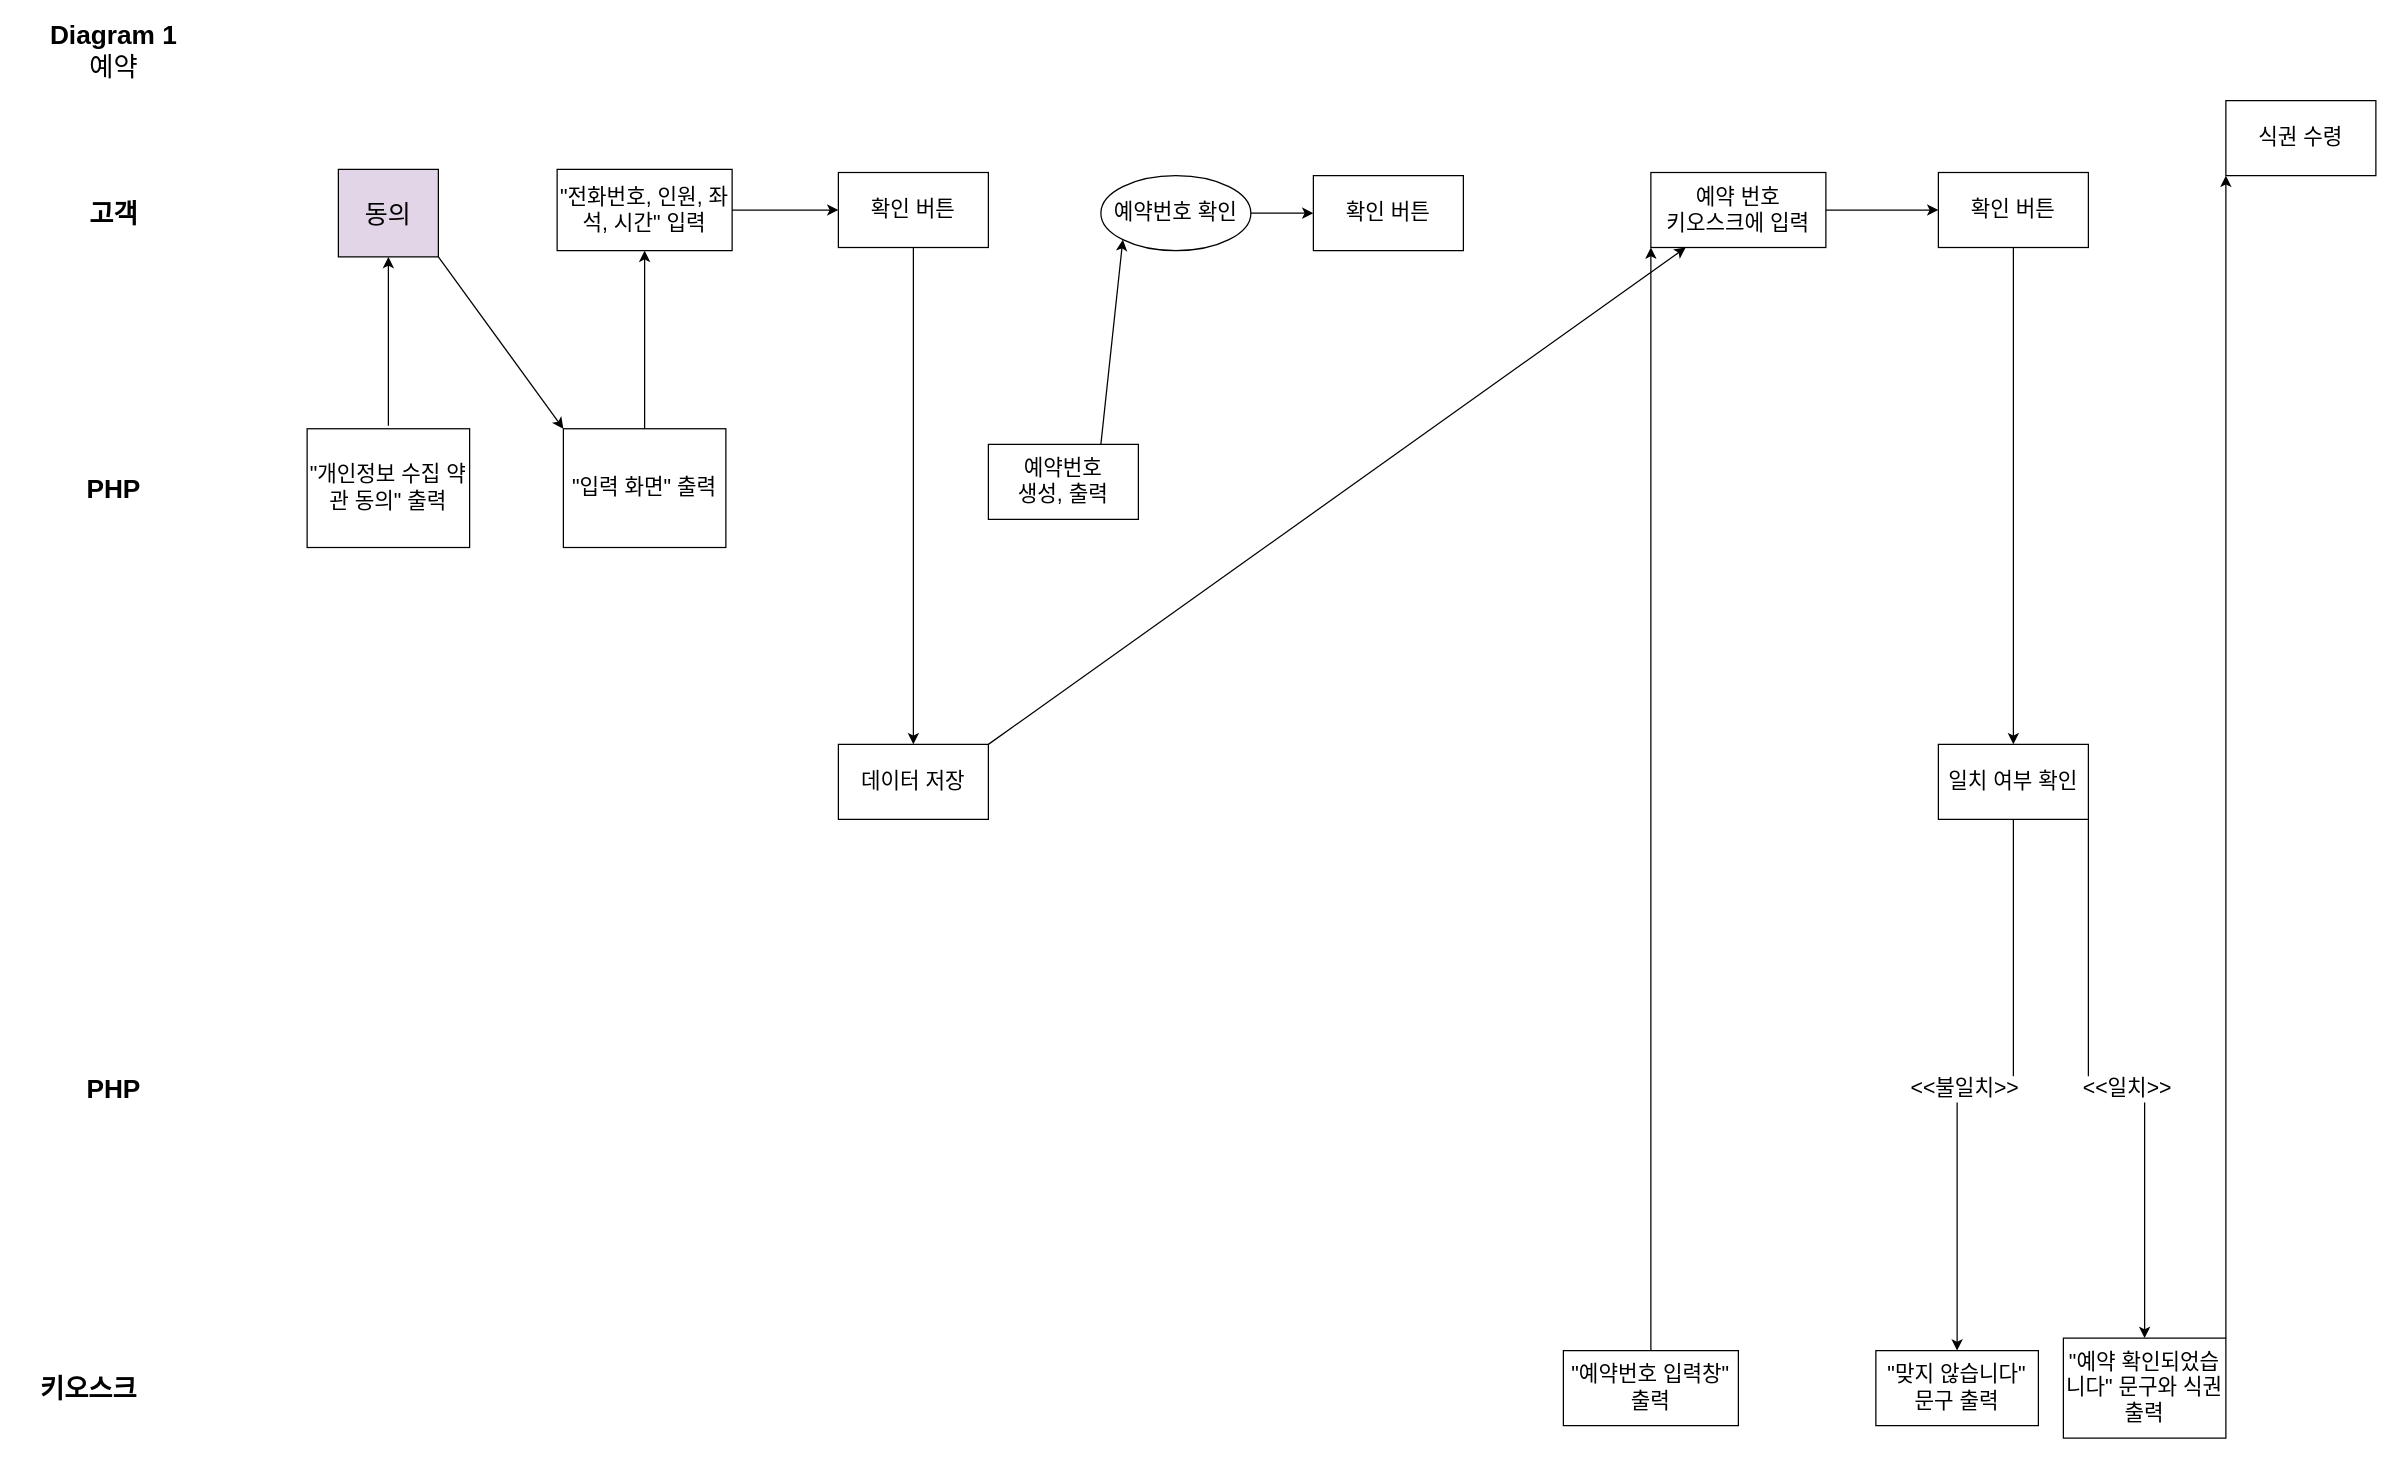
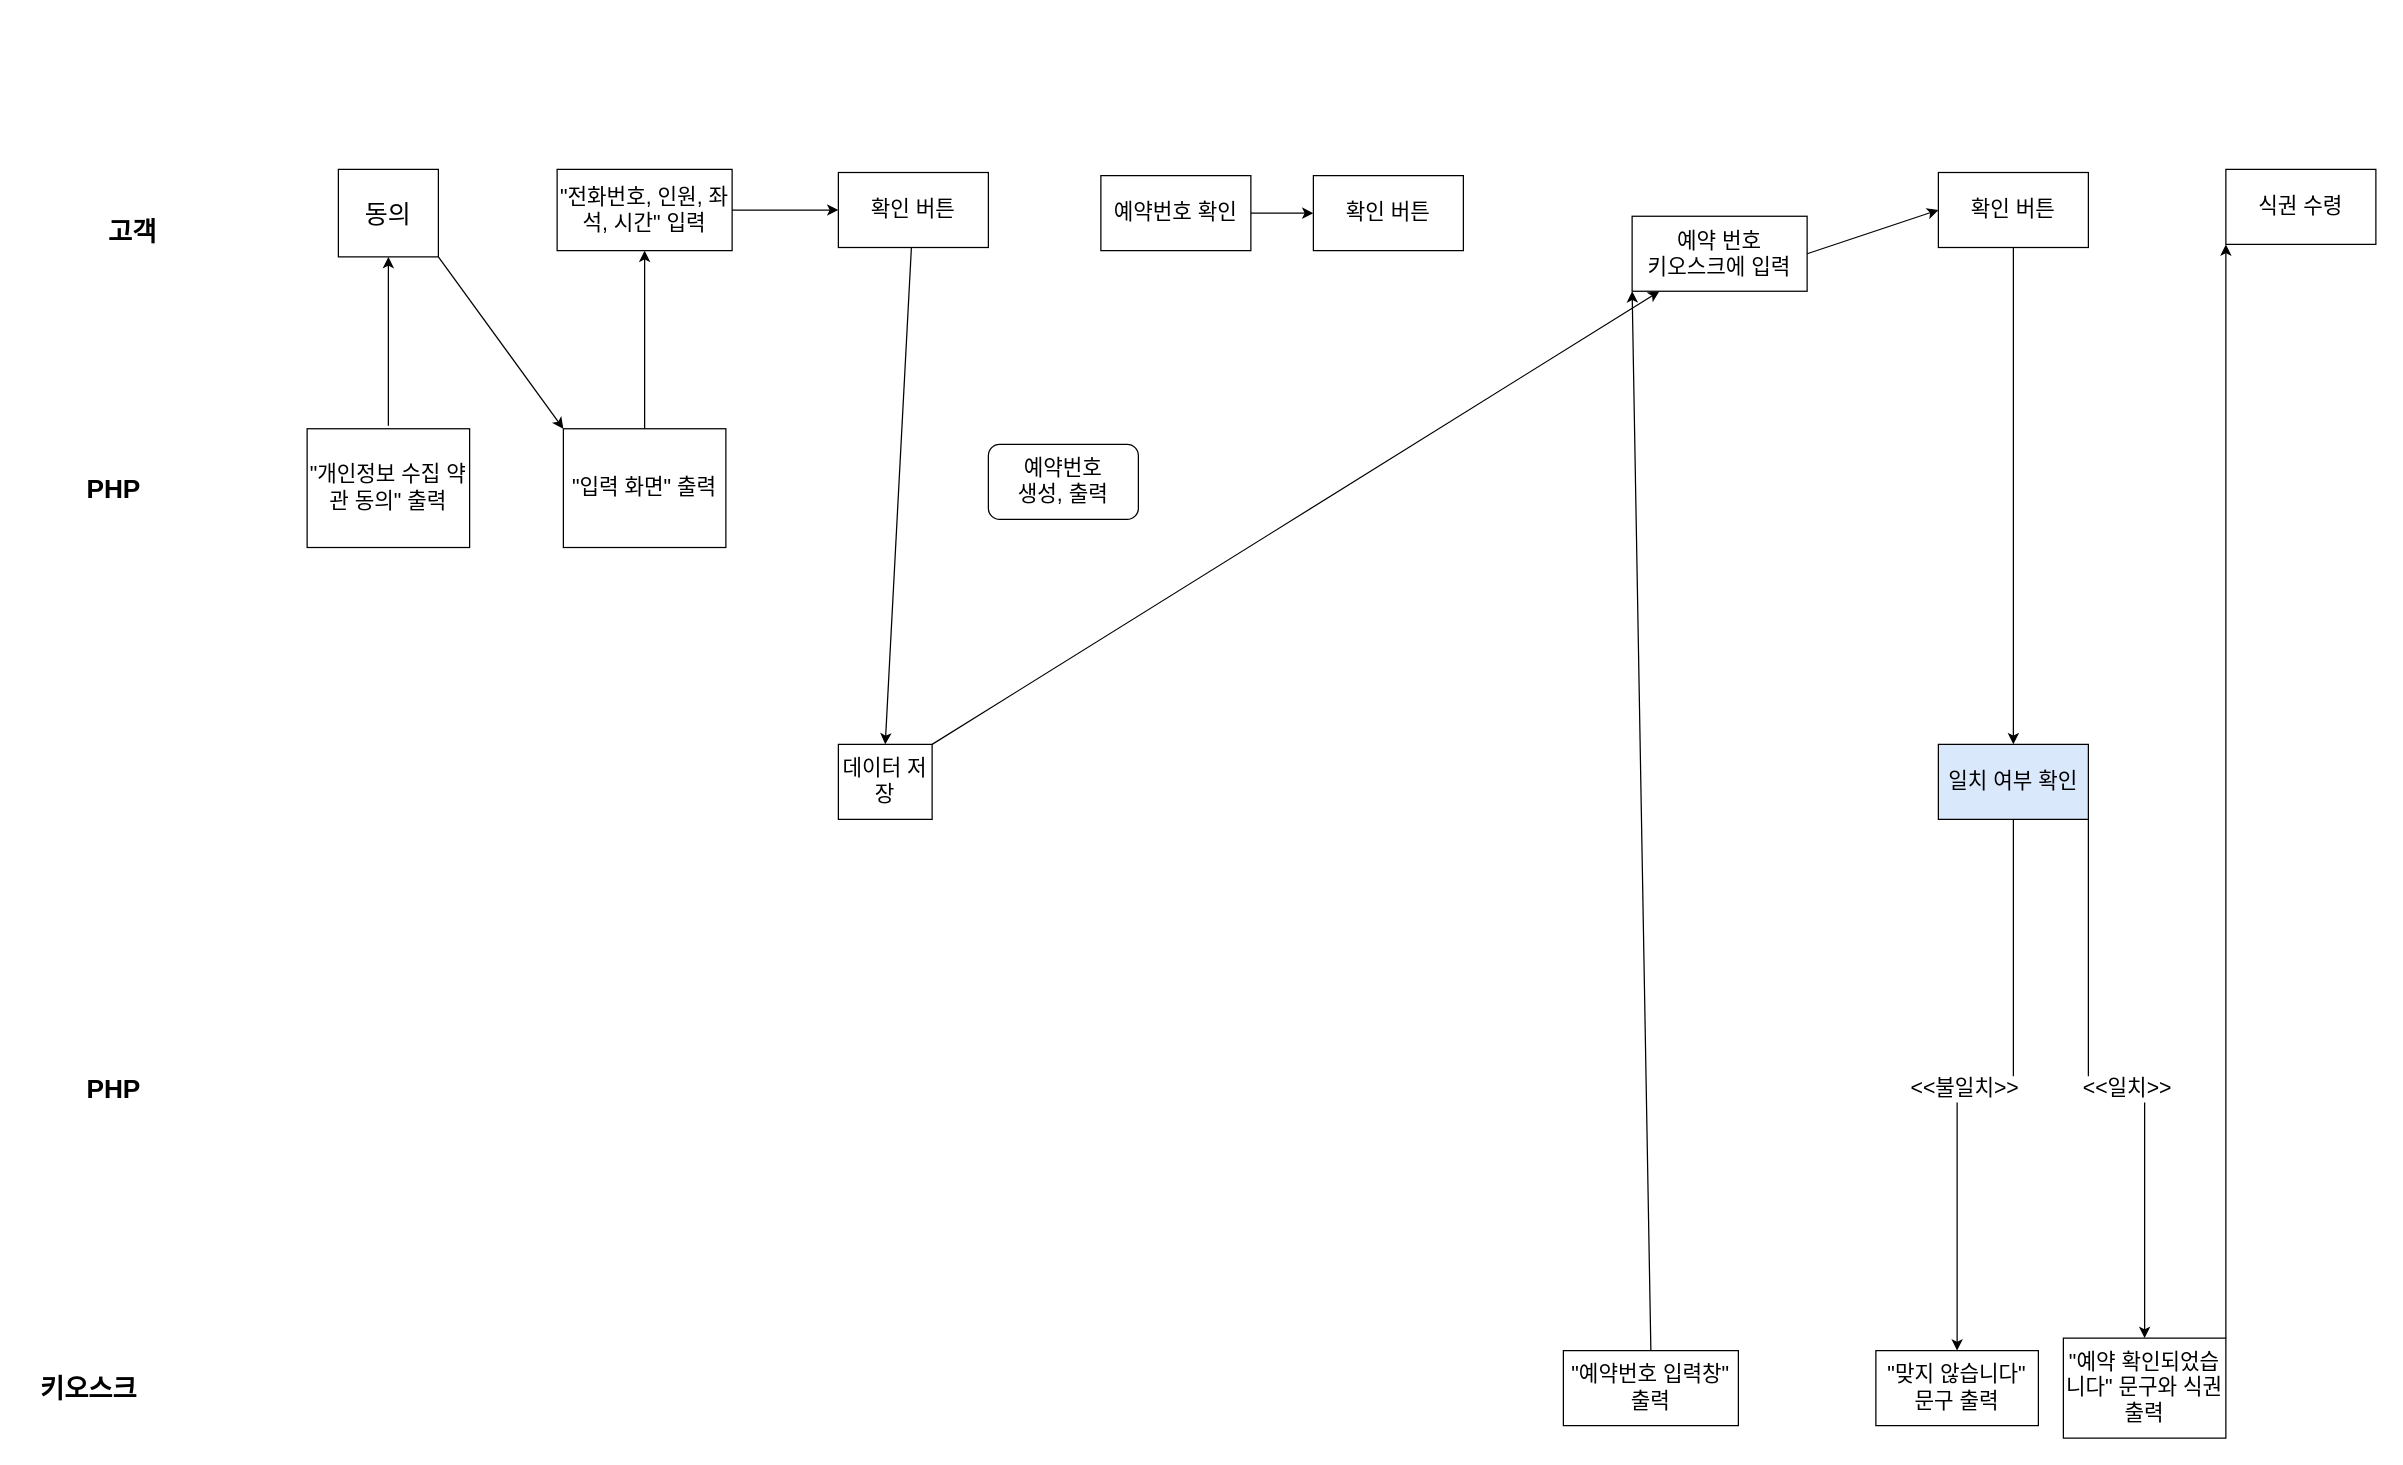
(113, 51) -> none
(2301, 138) -> (2301, 207)
(1738, 210) -> (1719, 254)
(113, 213) -> (132, 232)
(388, 213) -> (388, 213)
(1176, 213) -> (1176, 213)
(1111, 346) -> none
(1063, 482) -> (1063, 482)
(913, 782) -> (885, 782)
(2013, 782) -> (2013, 782)
